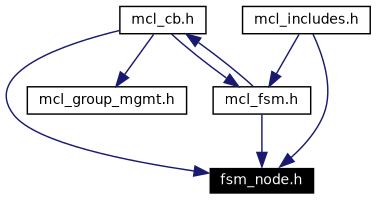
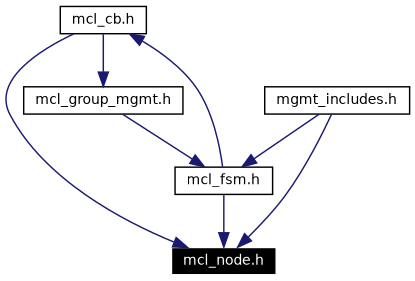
(306, 20) -> (337, 100)
(198, 57) -> (158, 137)
(262, 181) -> (224, 261)
